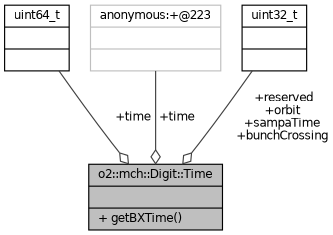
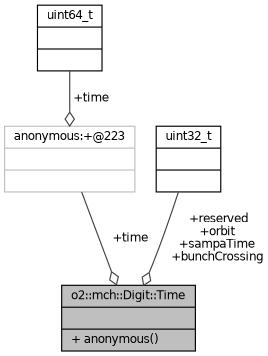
(89, 112) -> (70, 91)
(140, 218) -> (115, 339)
